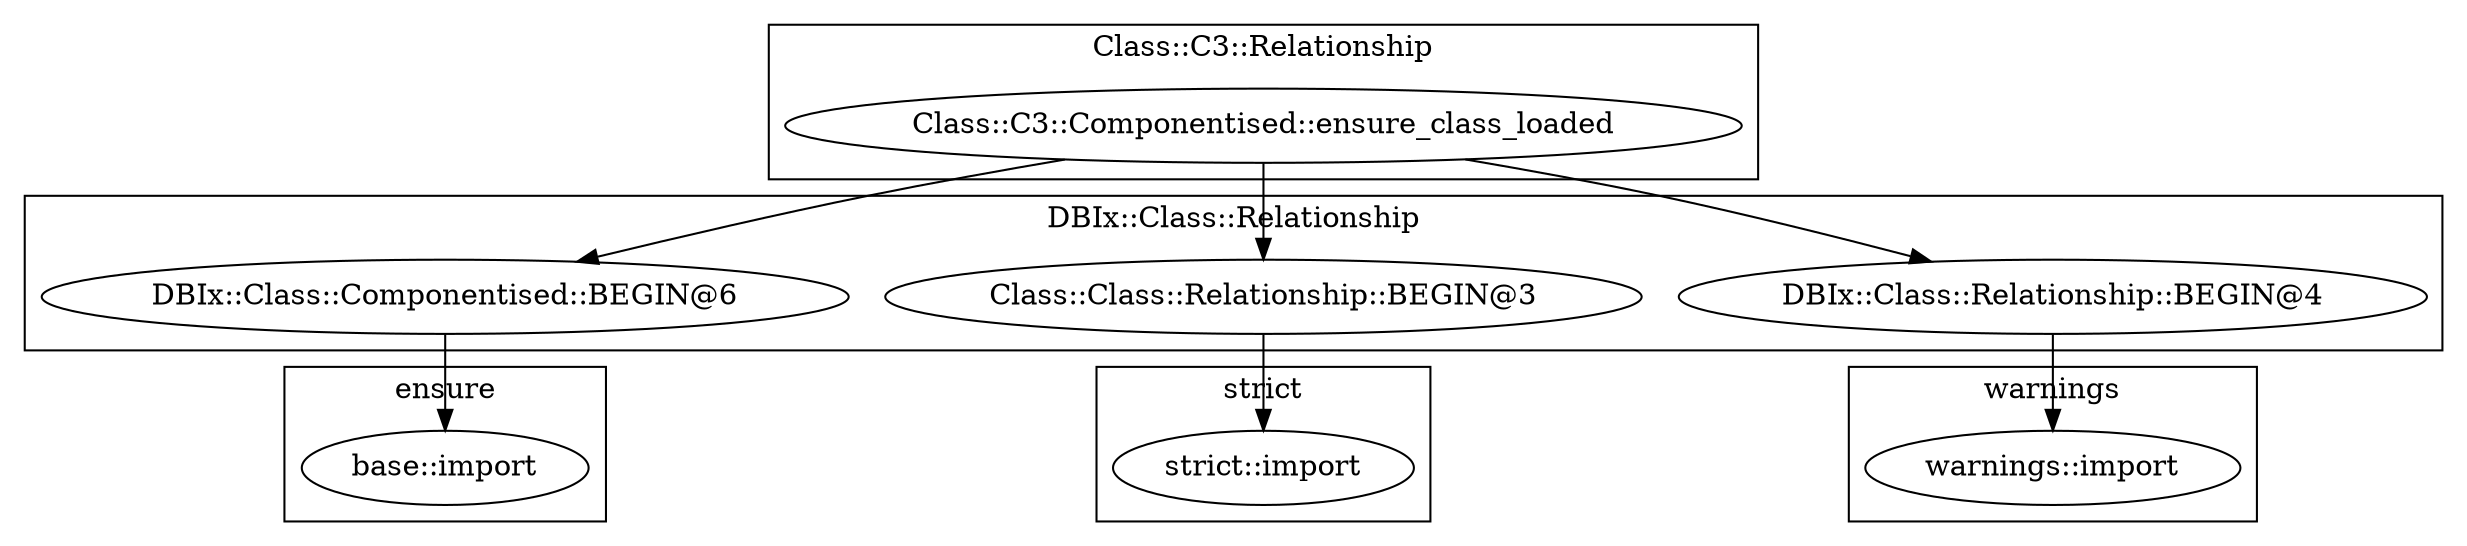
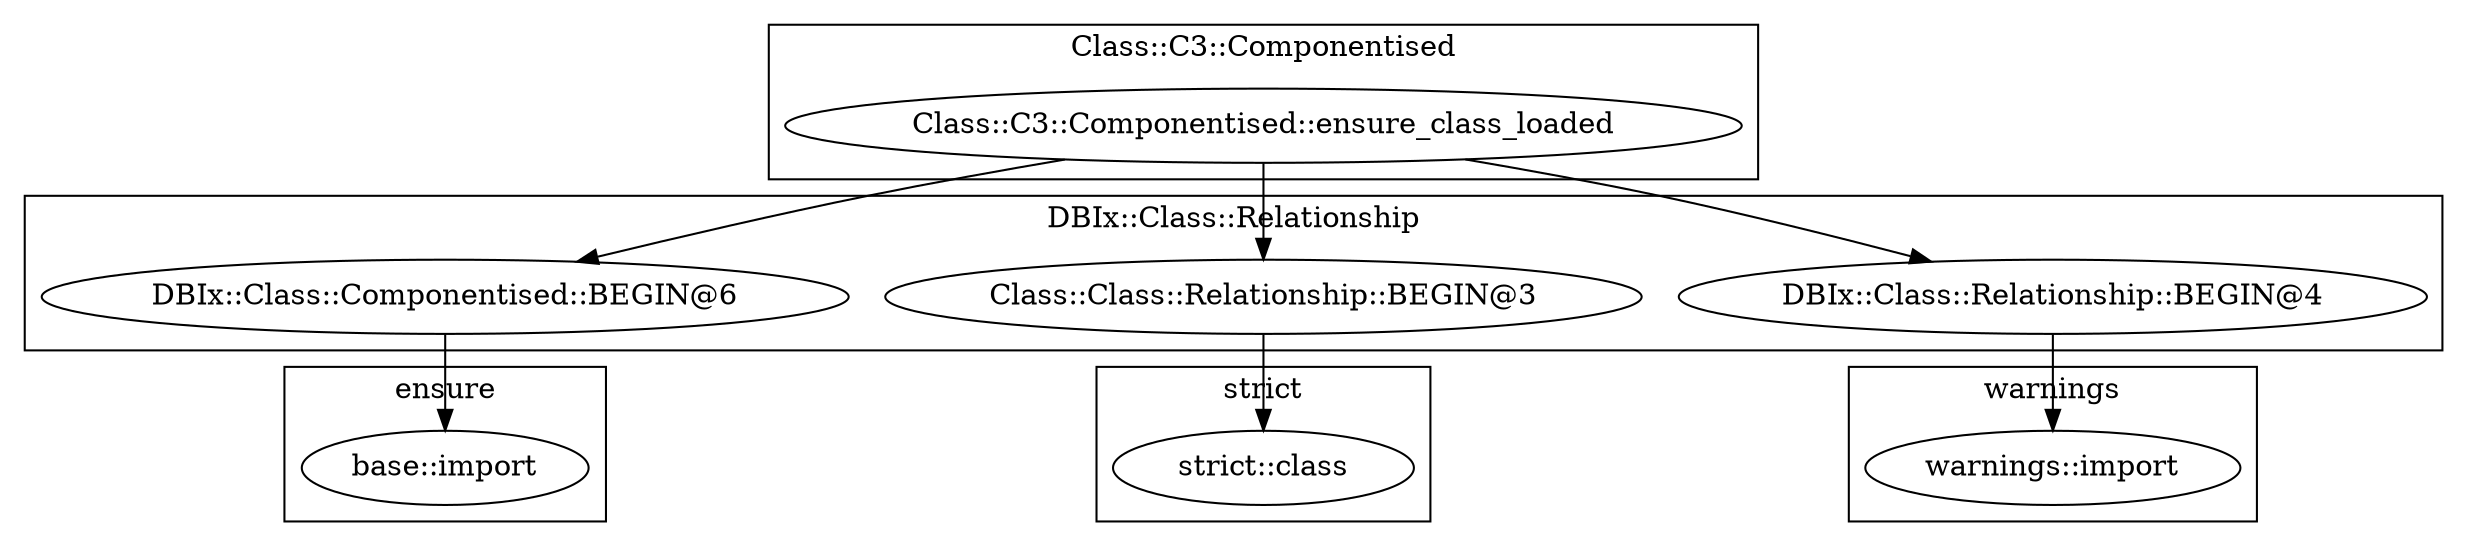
(1263, 48) -> (1263, 48)
(1263, 468) -> (1263, 468)
